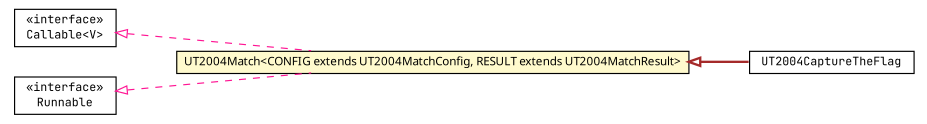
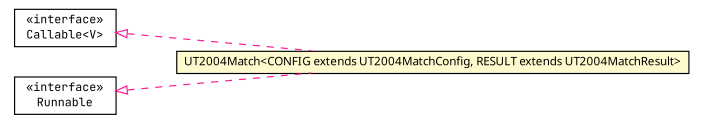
(831, 62) -> none
